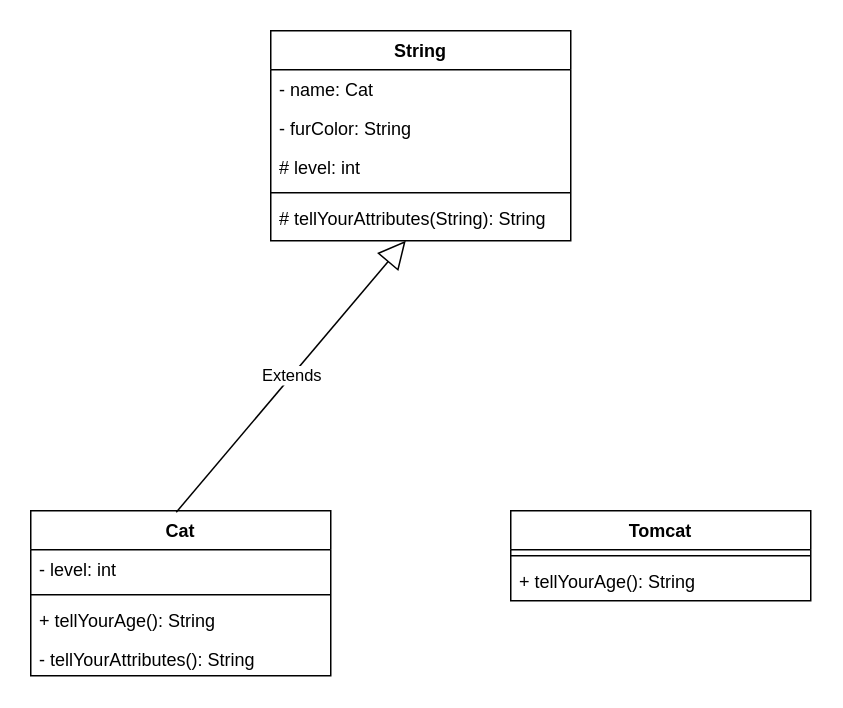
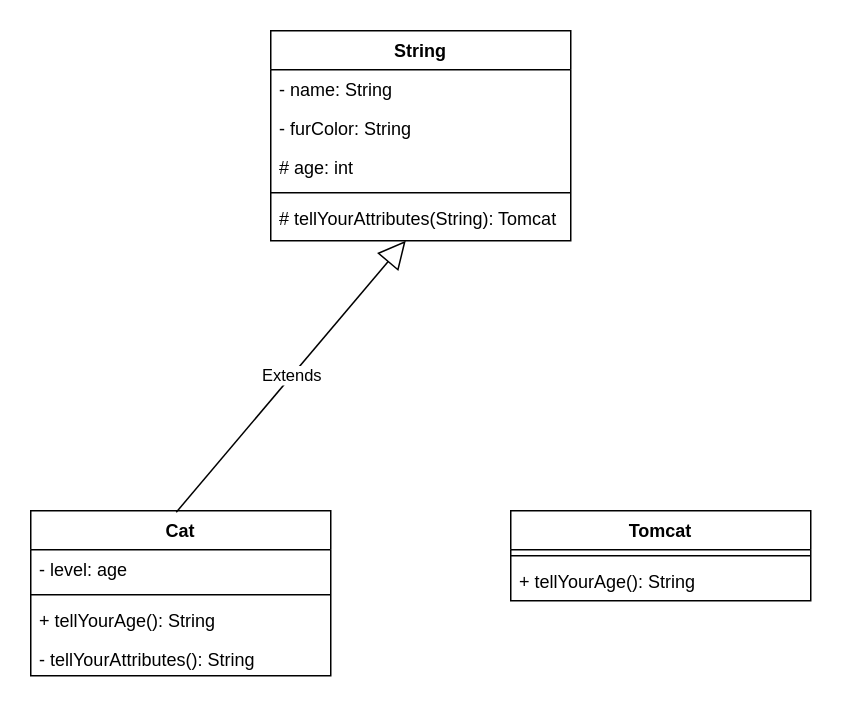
(327, 90) -> (340, 90)
(325, 168) -> (320, 168)
(442, 219) -> (444, 219)
(85, 570) -> (88, 570)
